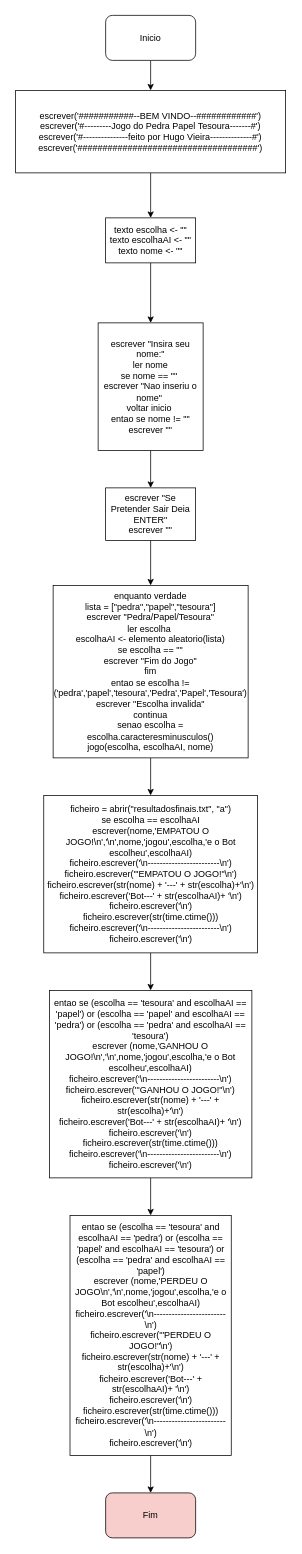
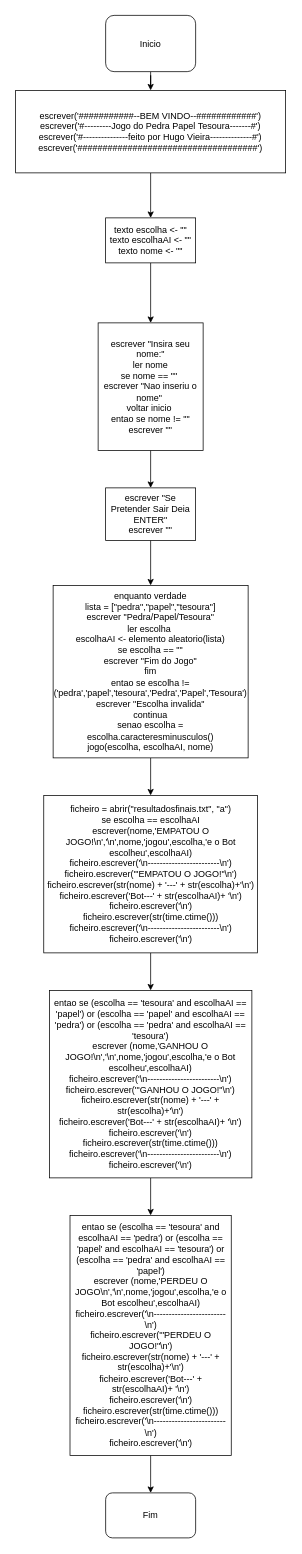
(150, 38) -> (150, 44)
(150, 1515) -> (150, 1515)
